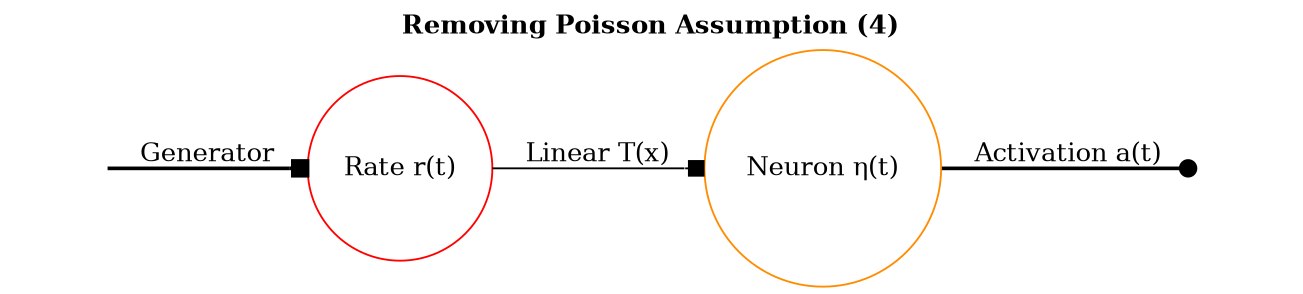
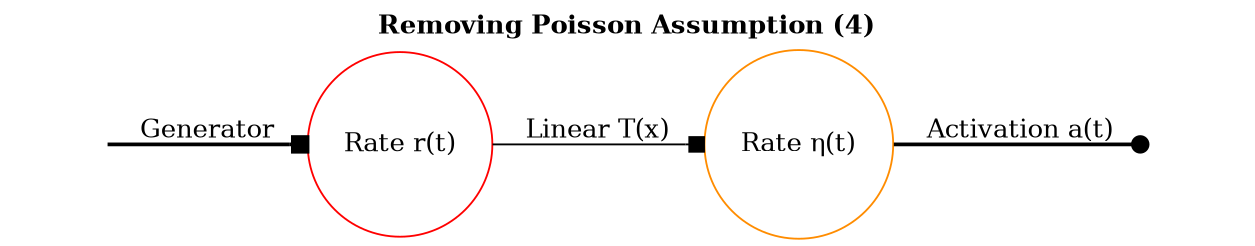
(823, 168) -> (799, 144)
